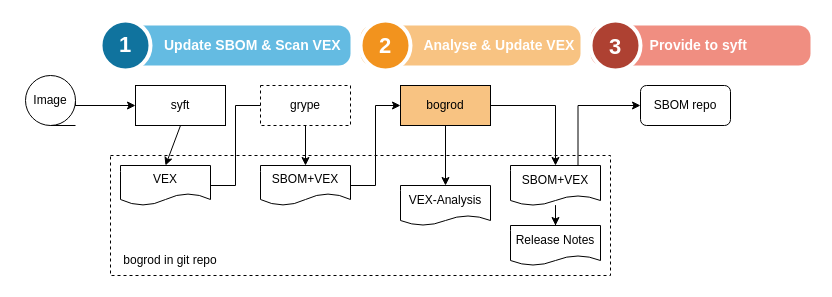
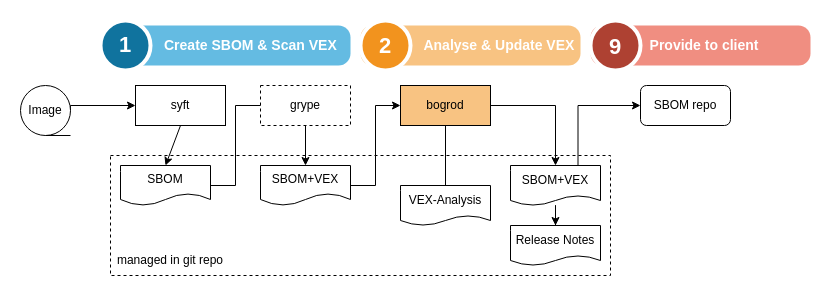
(243, 46) -> (243, 46)
(688, 46) -> (692, 46)
(615, 47) -> (615, 47)
(51, 101) -> (46, 111)
(446, 177) -> (446, 180)
(166, 180) -> (166, 180)
(171, 261) -> (171, 261)
